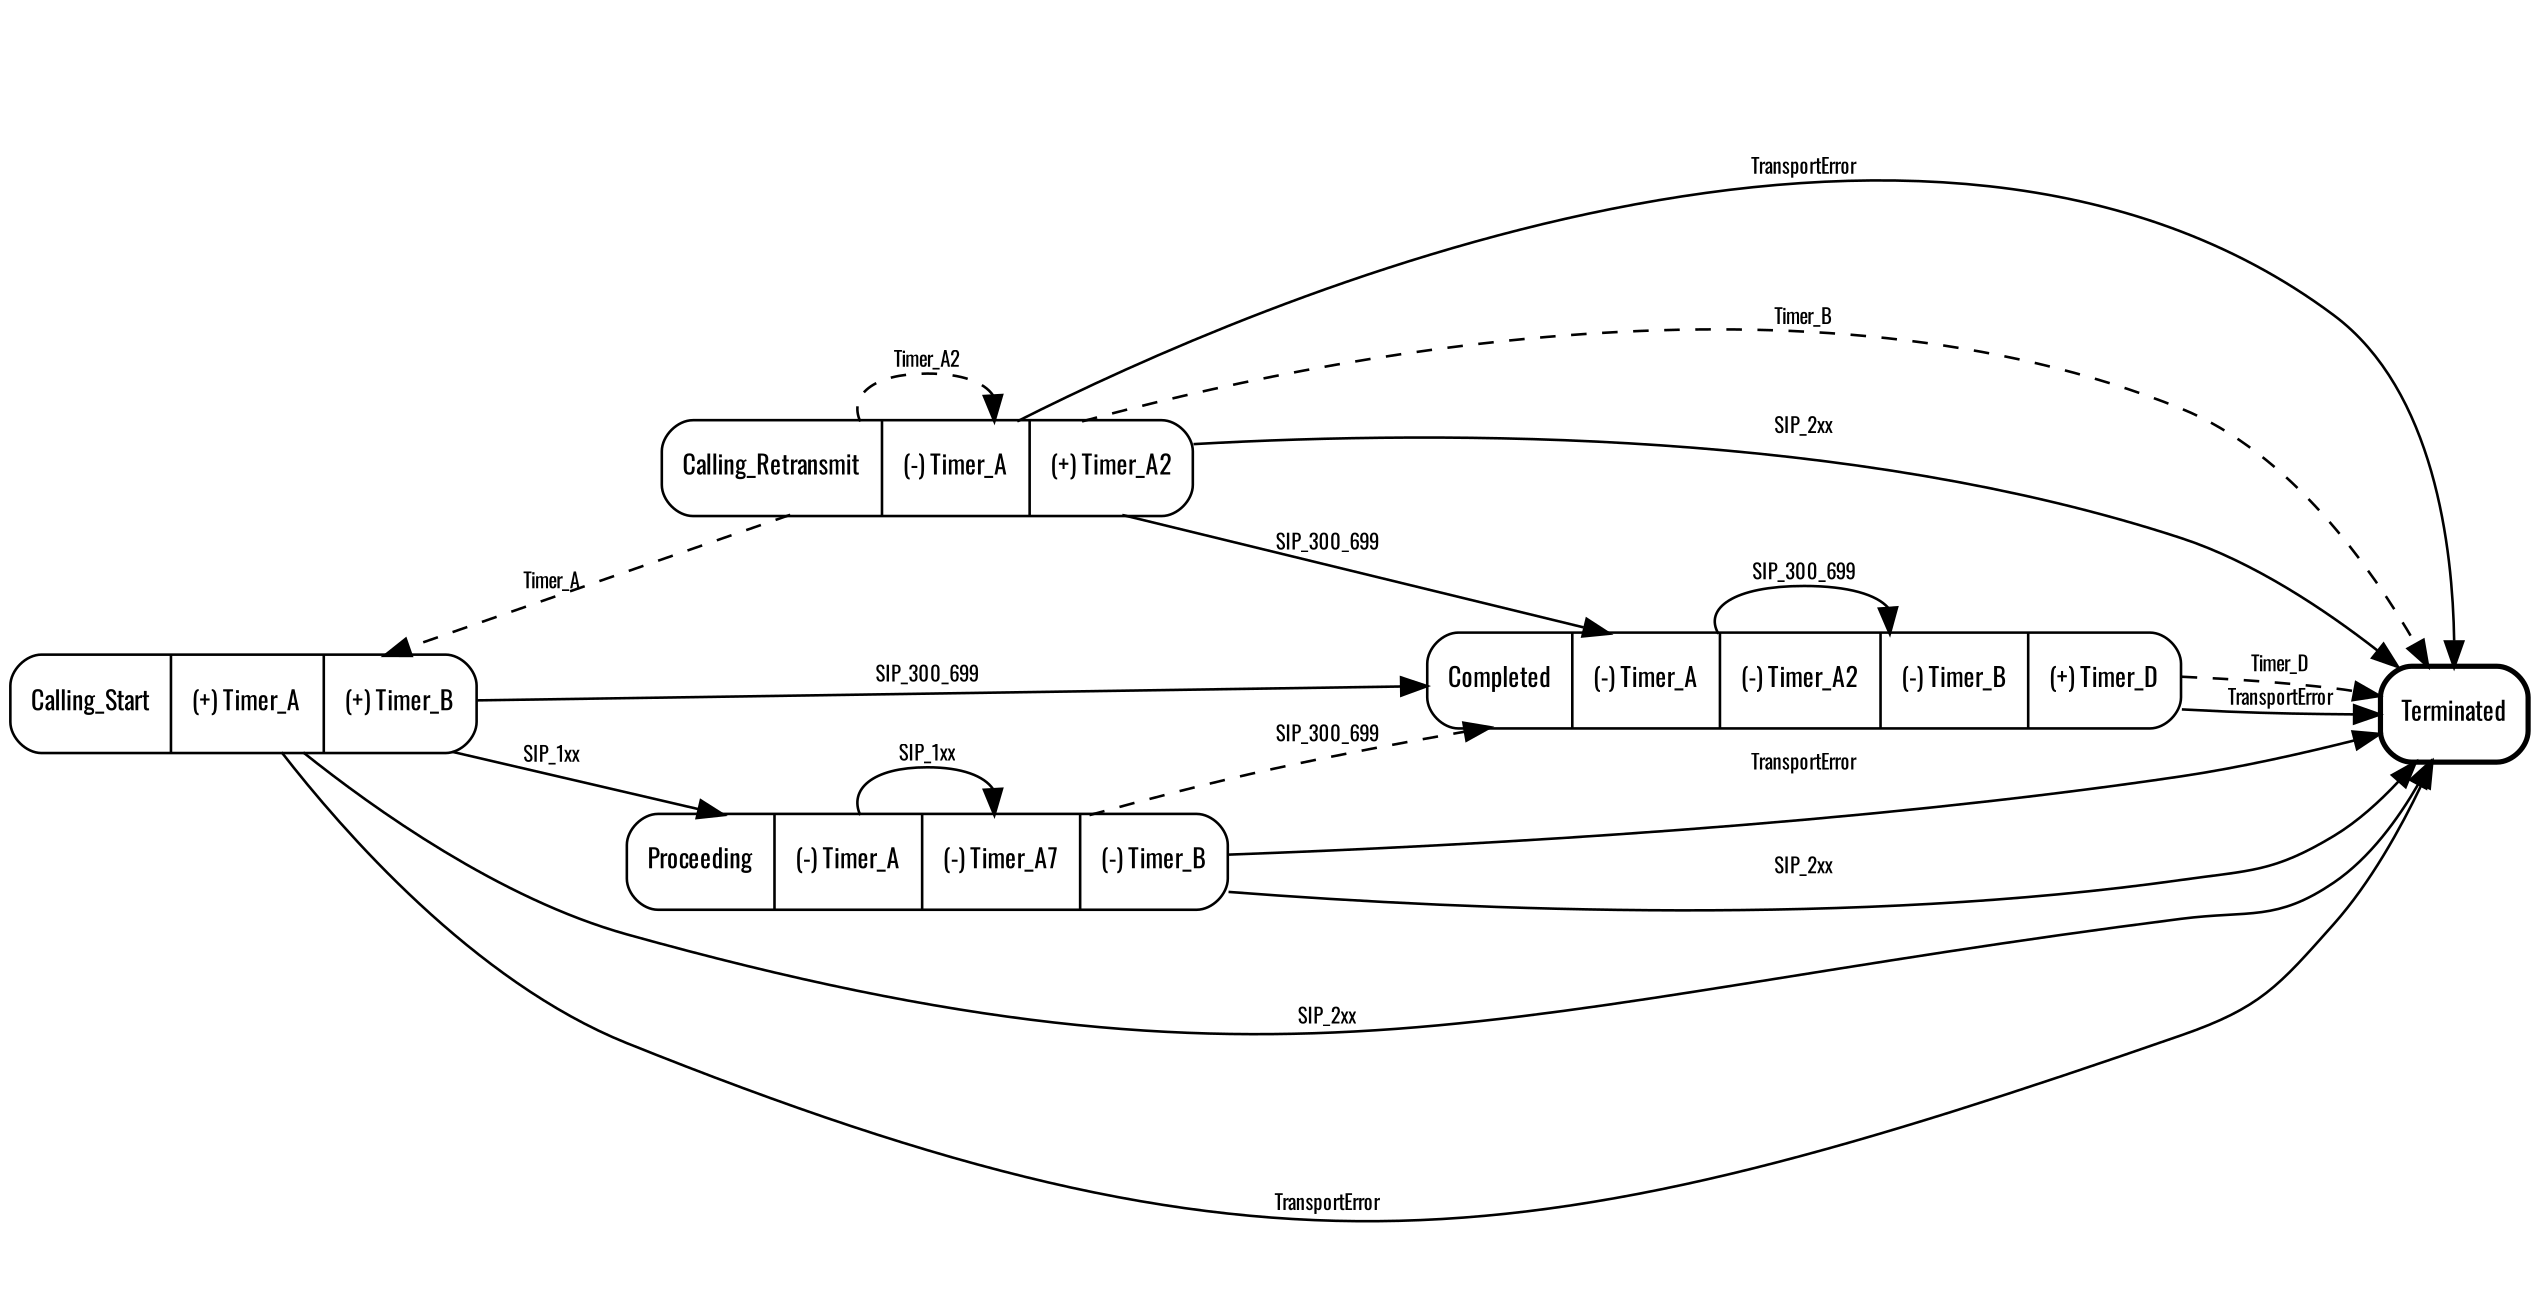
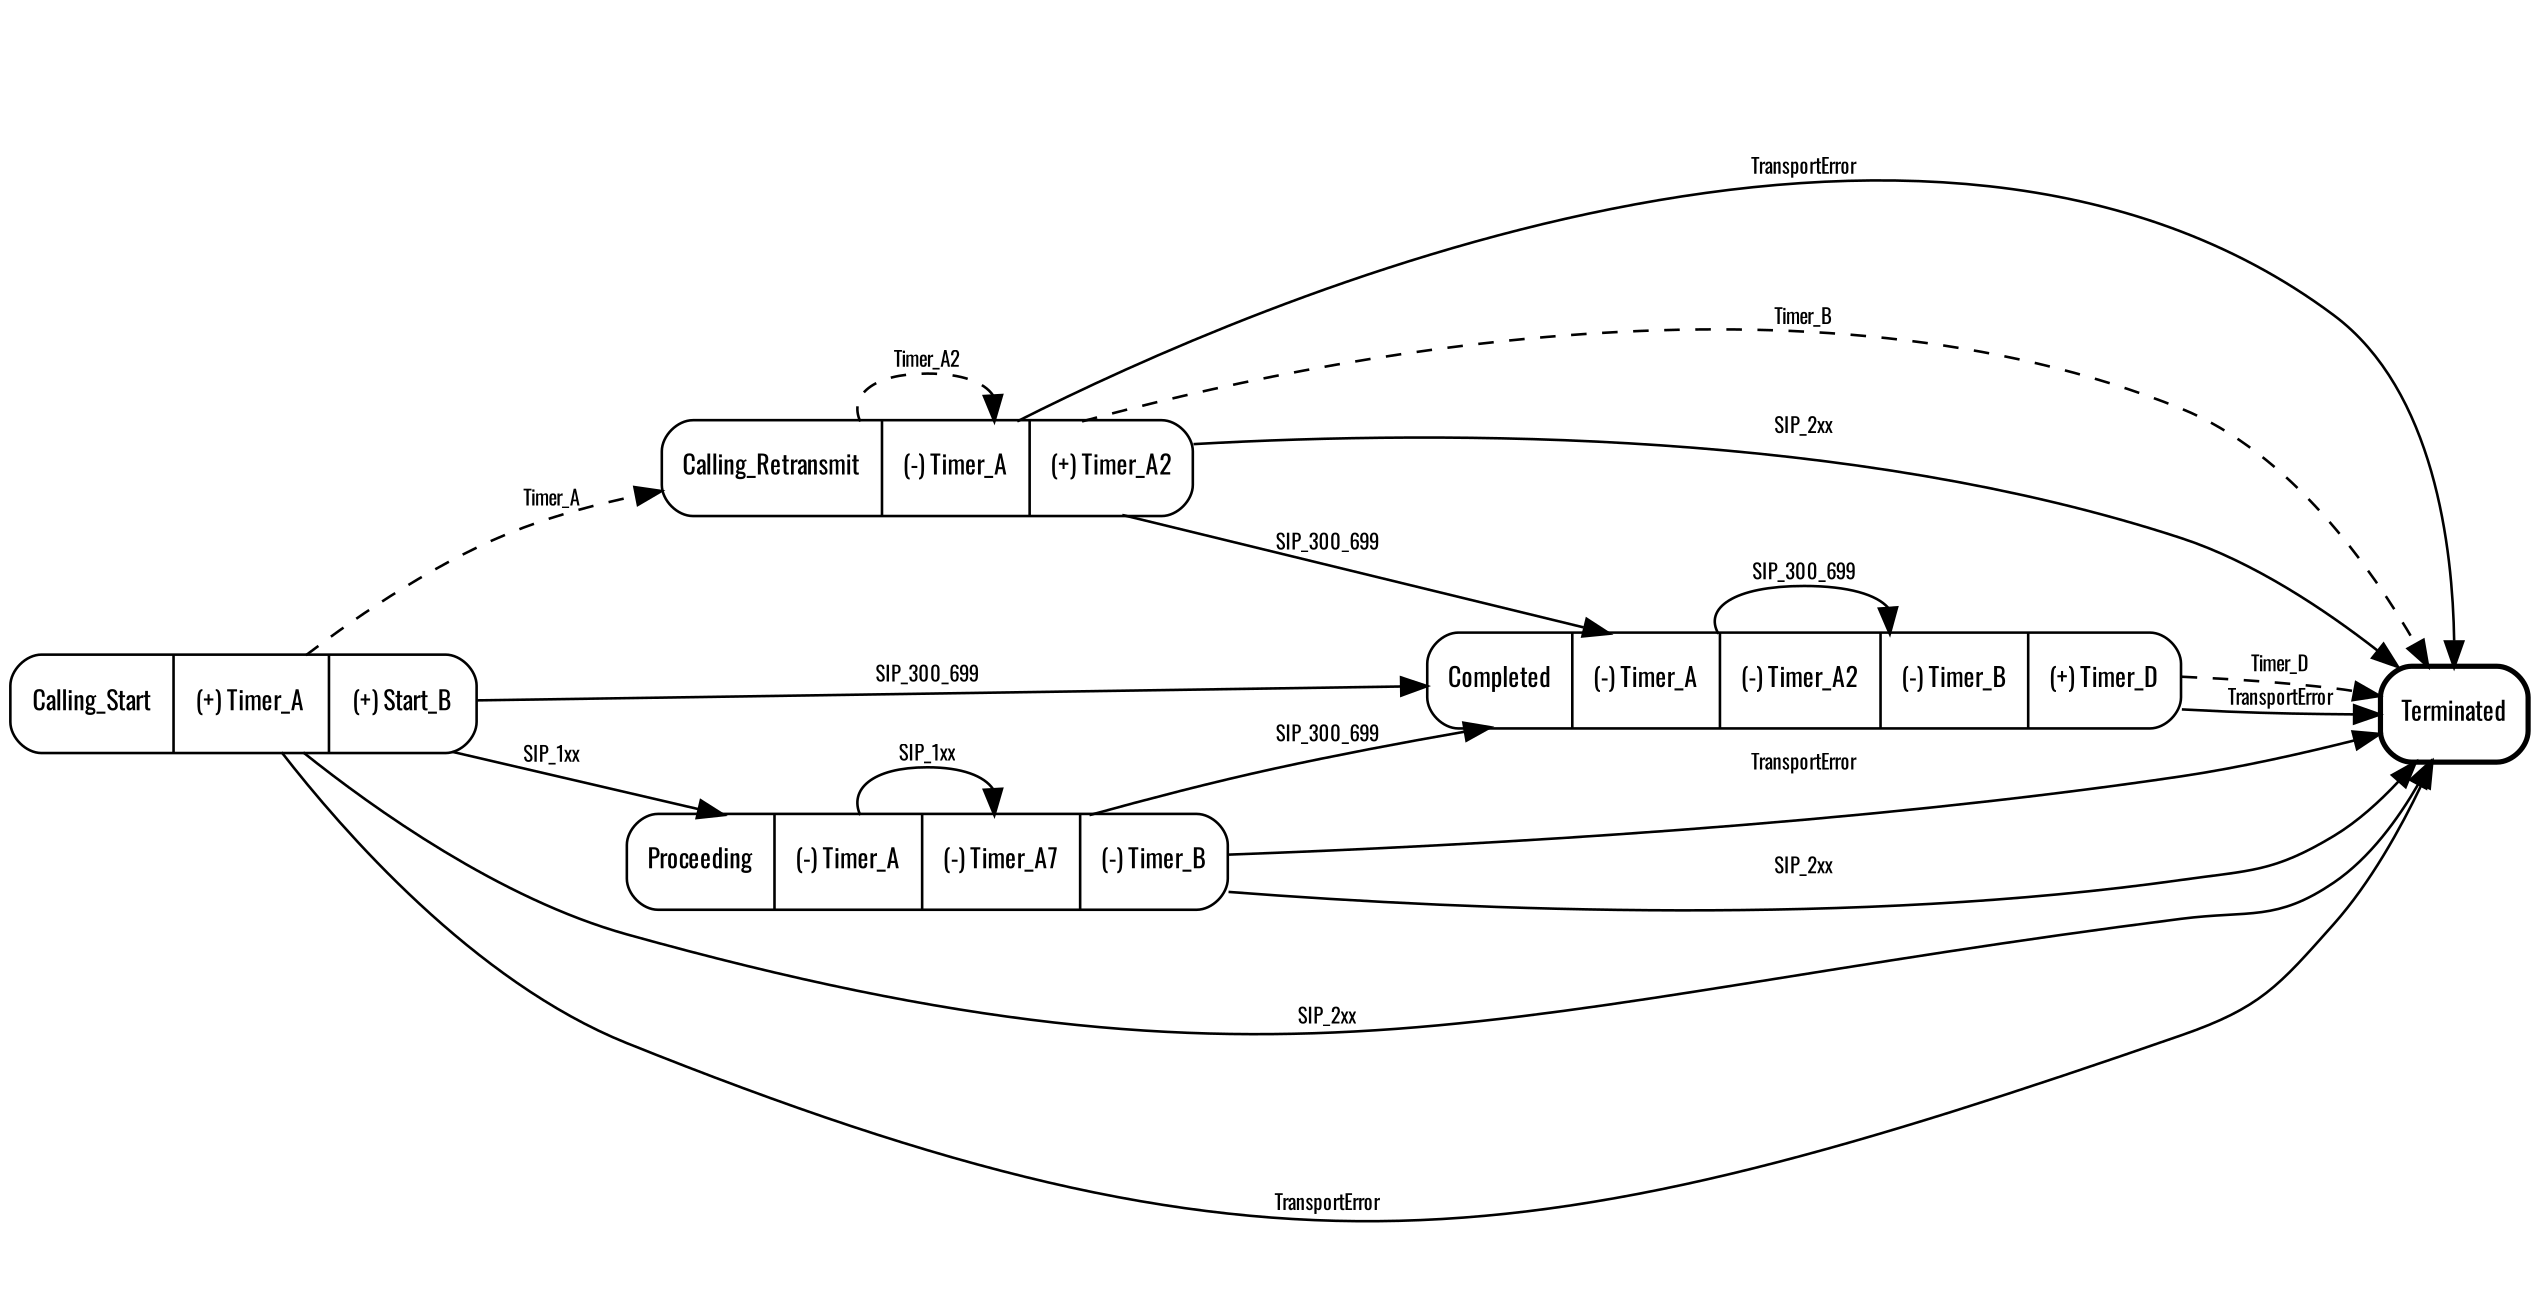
(600, 581) -> (461, 556)
(400, 703) -> (403, 703)
(1276, 768) -> (1276, 768)
